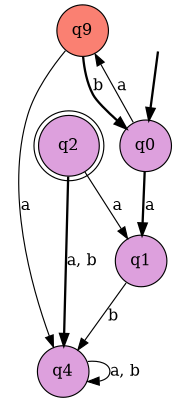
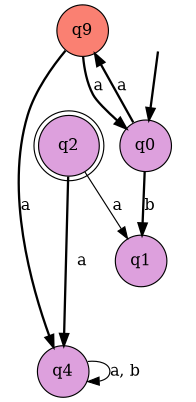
(99, 86) -> (99, 86)
(117, 93) -> (117, 93)
(19, 190) -> (19, 190)
(150, 206) -> (150, 206)
(82, 261) -> (82, 261)
(105, 312) -> none
